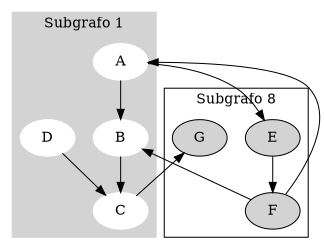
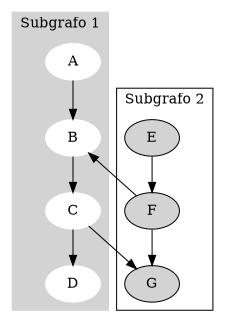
(209, 75) -> none
(293, 78) -> (152, 242)
(236, 100) -> (165, 100)
(80, 171) -> (73, 242)
